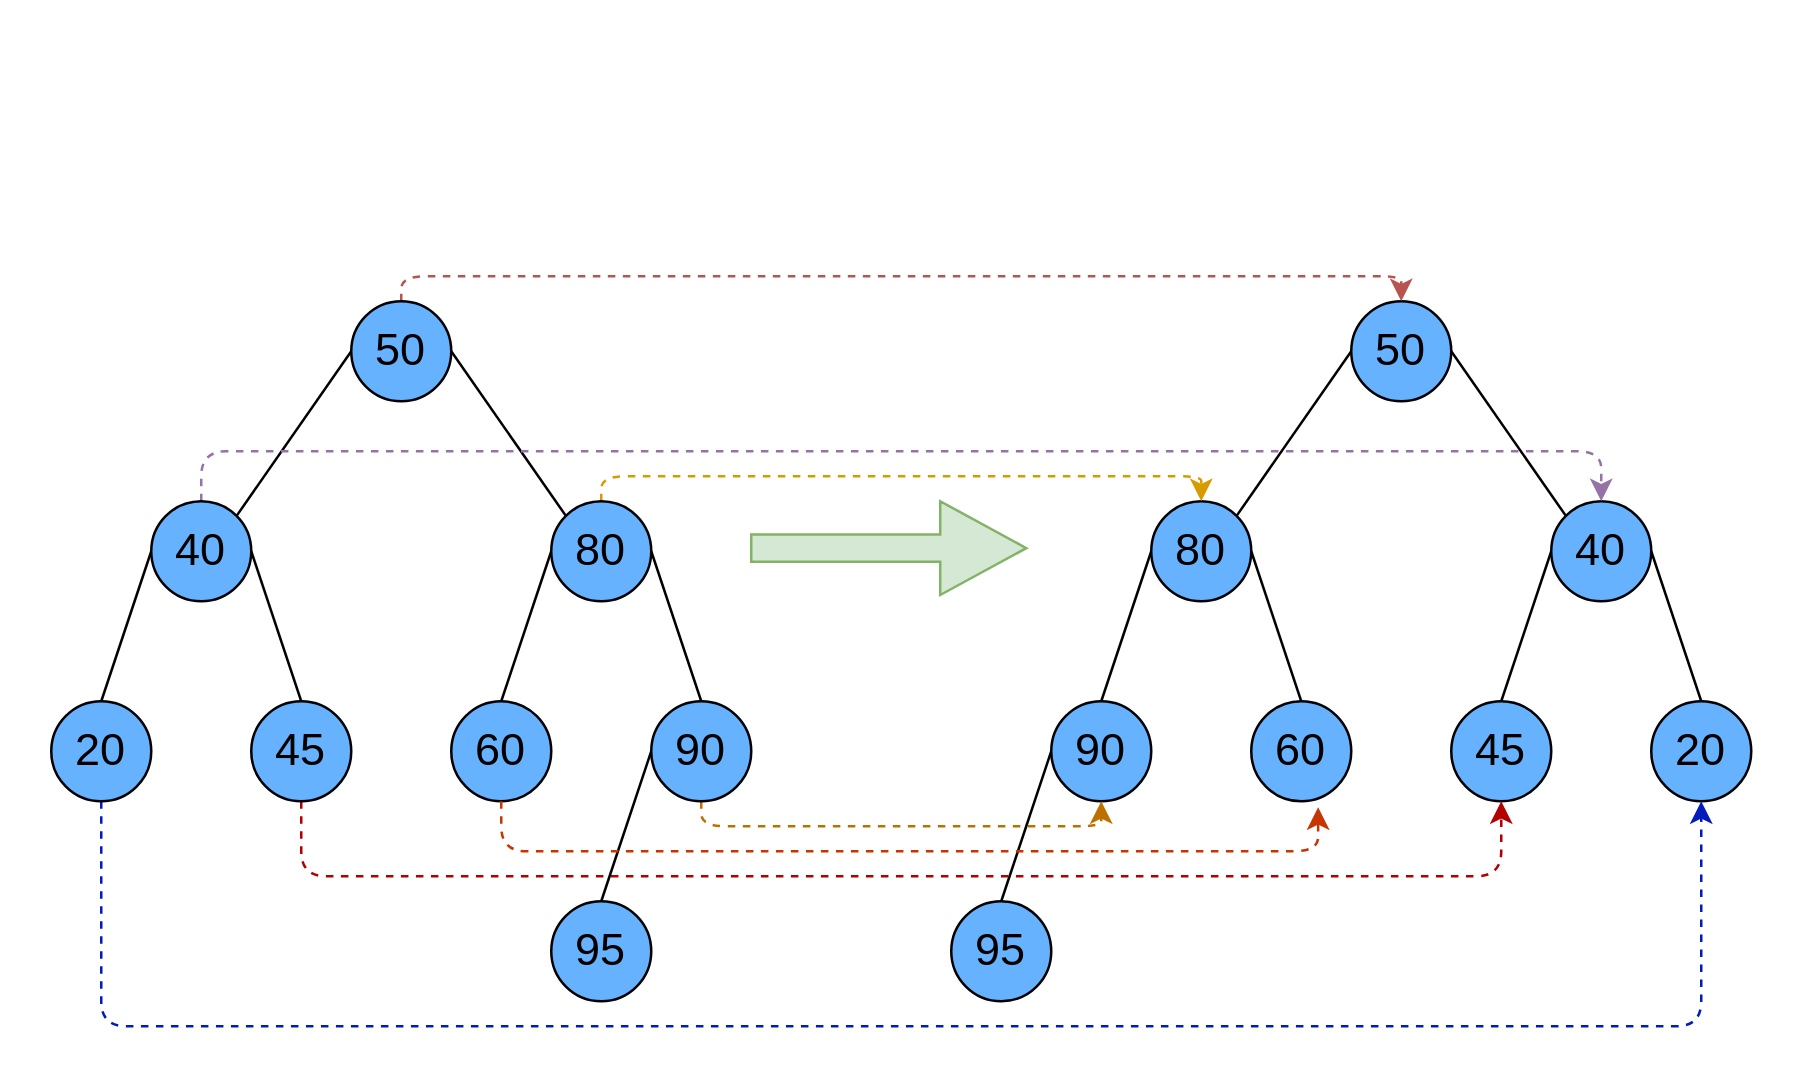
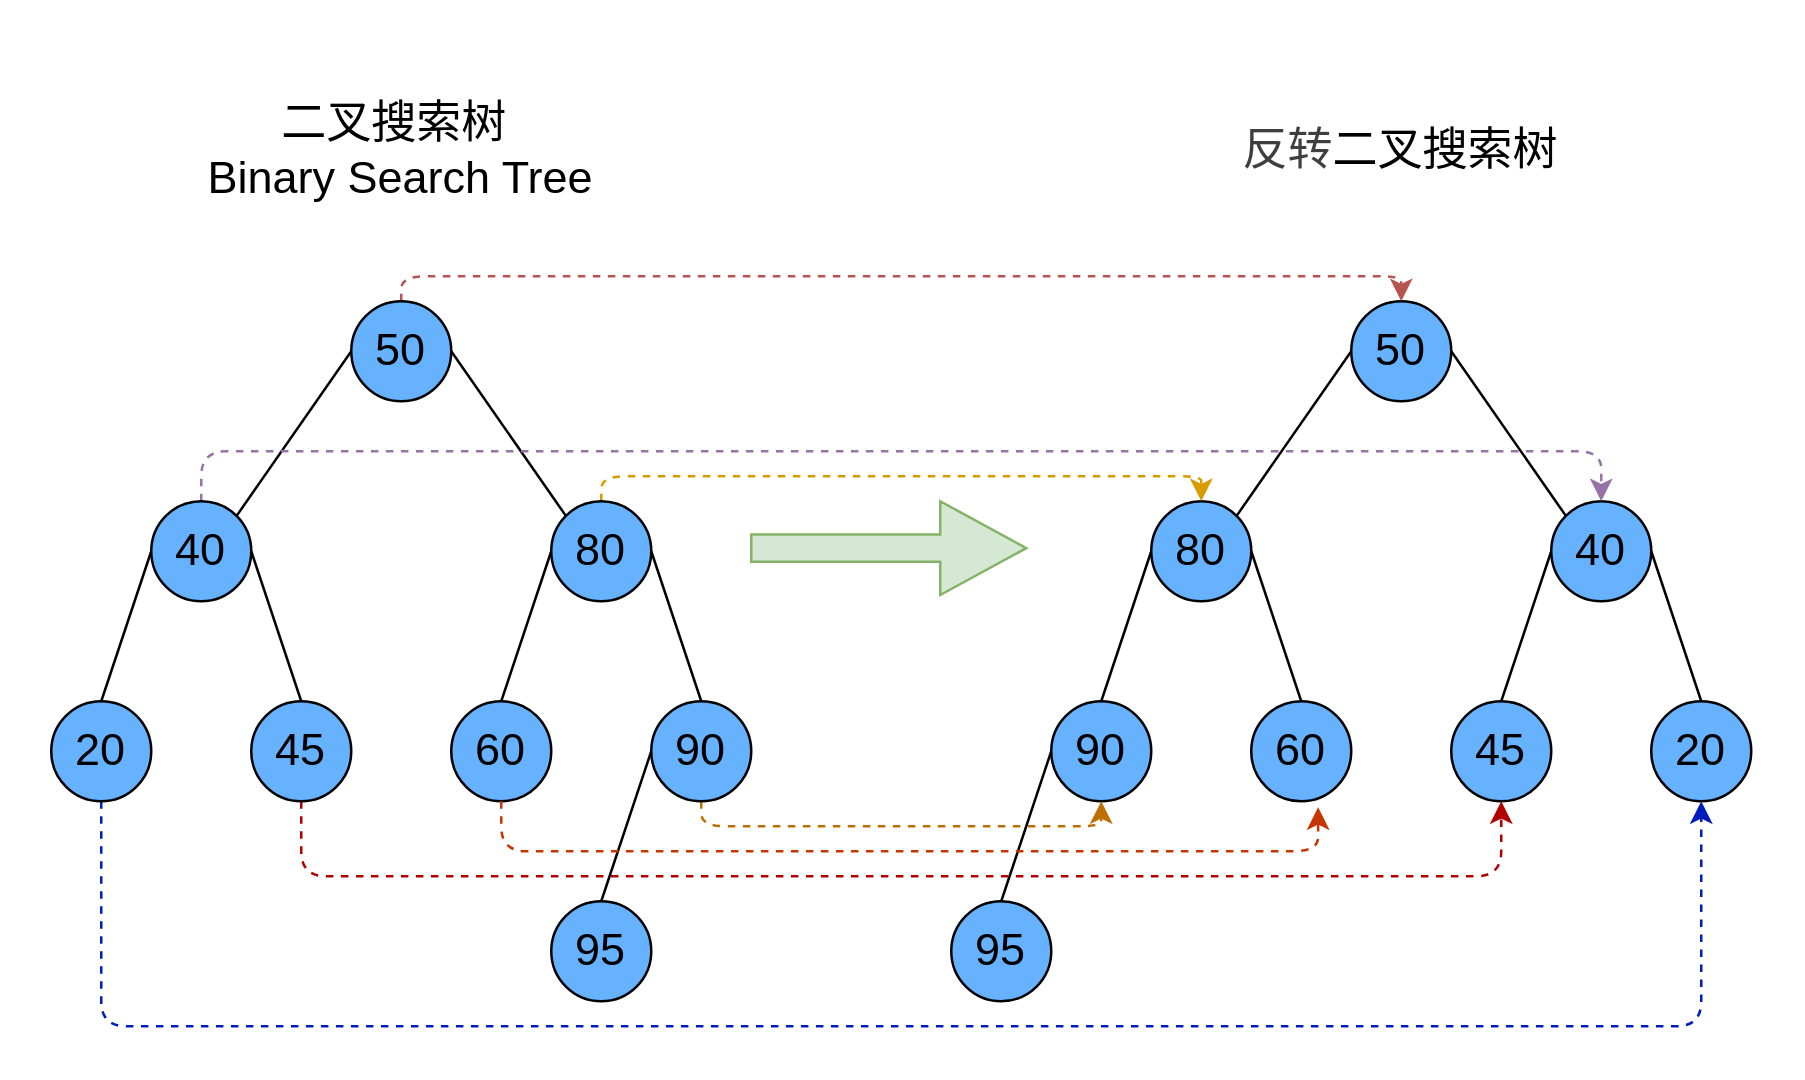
none -> (401, 151)
none -> (1401, 151)
